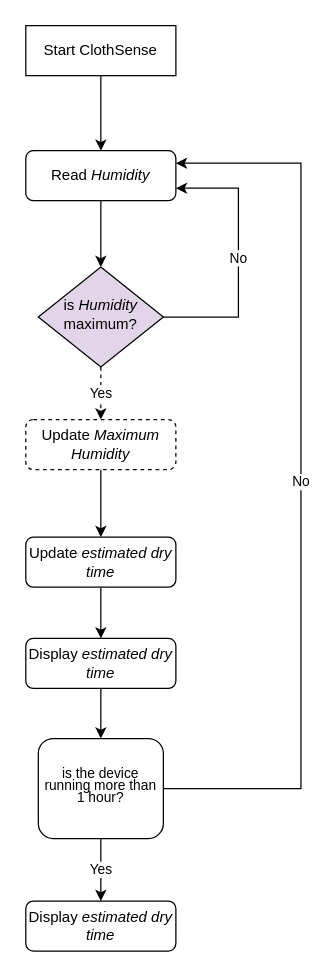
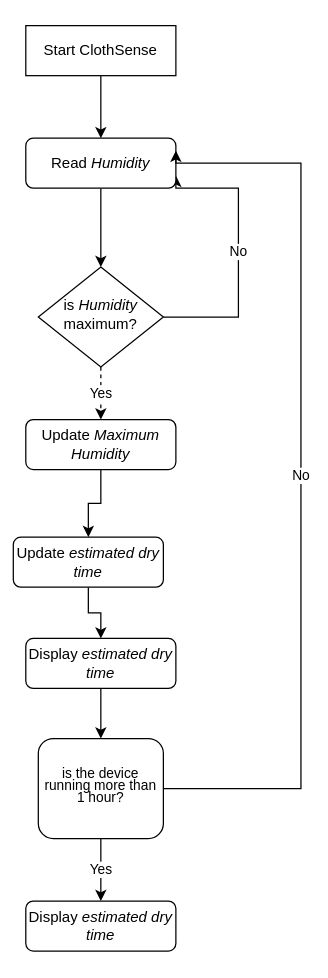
(101, 176) -> (101, 163)
(101, 317) -> (101, 317)
(101, 444) -> (101, 444)
(101, 562) -> (88, 562)
